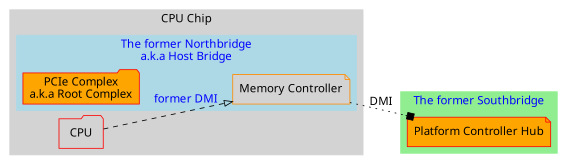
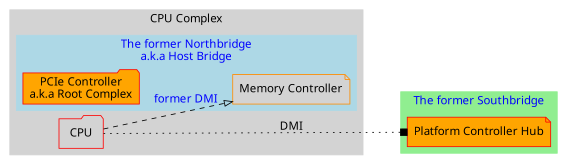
(186, 19) -> (186, 19)
(81, 88) -> (81, 88)
(378, 109) -> (251, 133)
